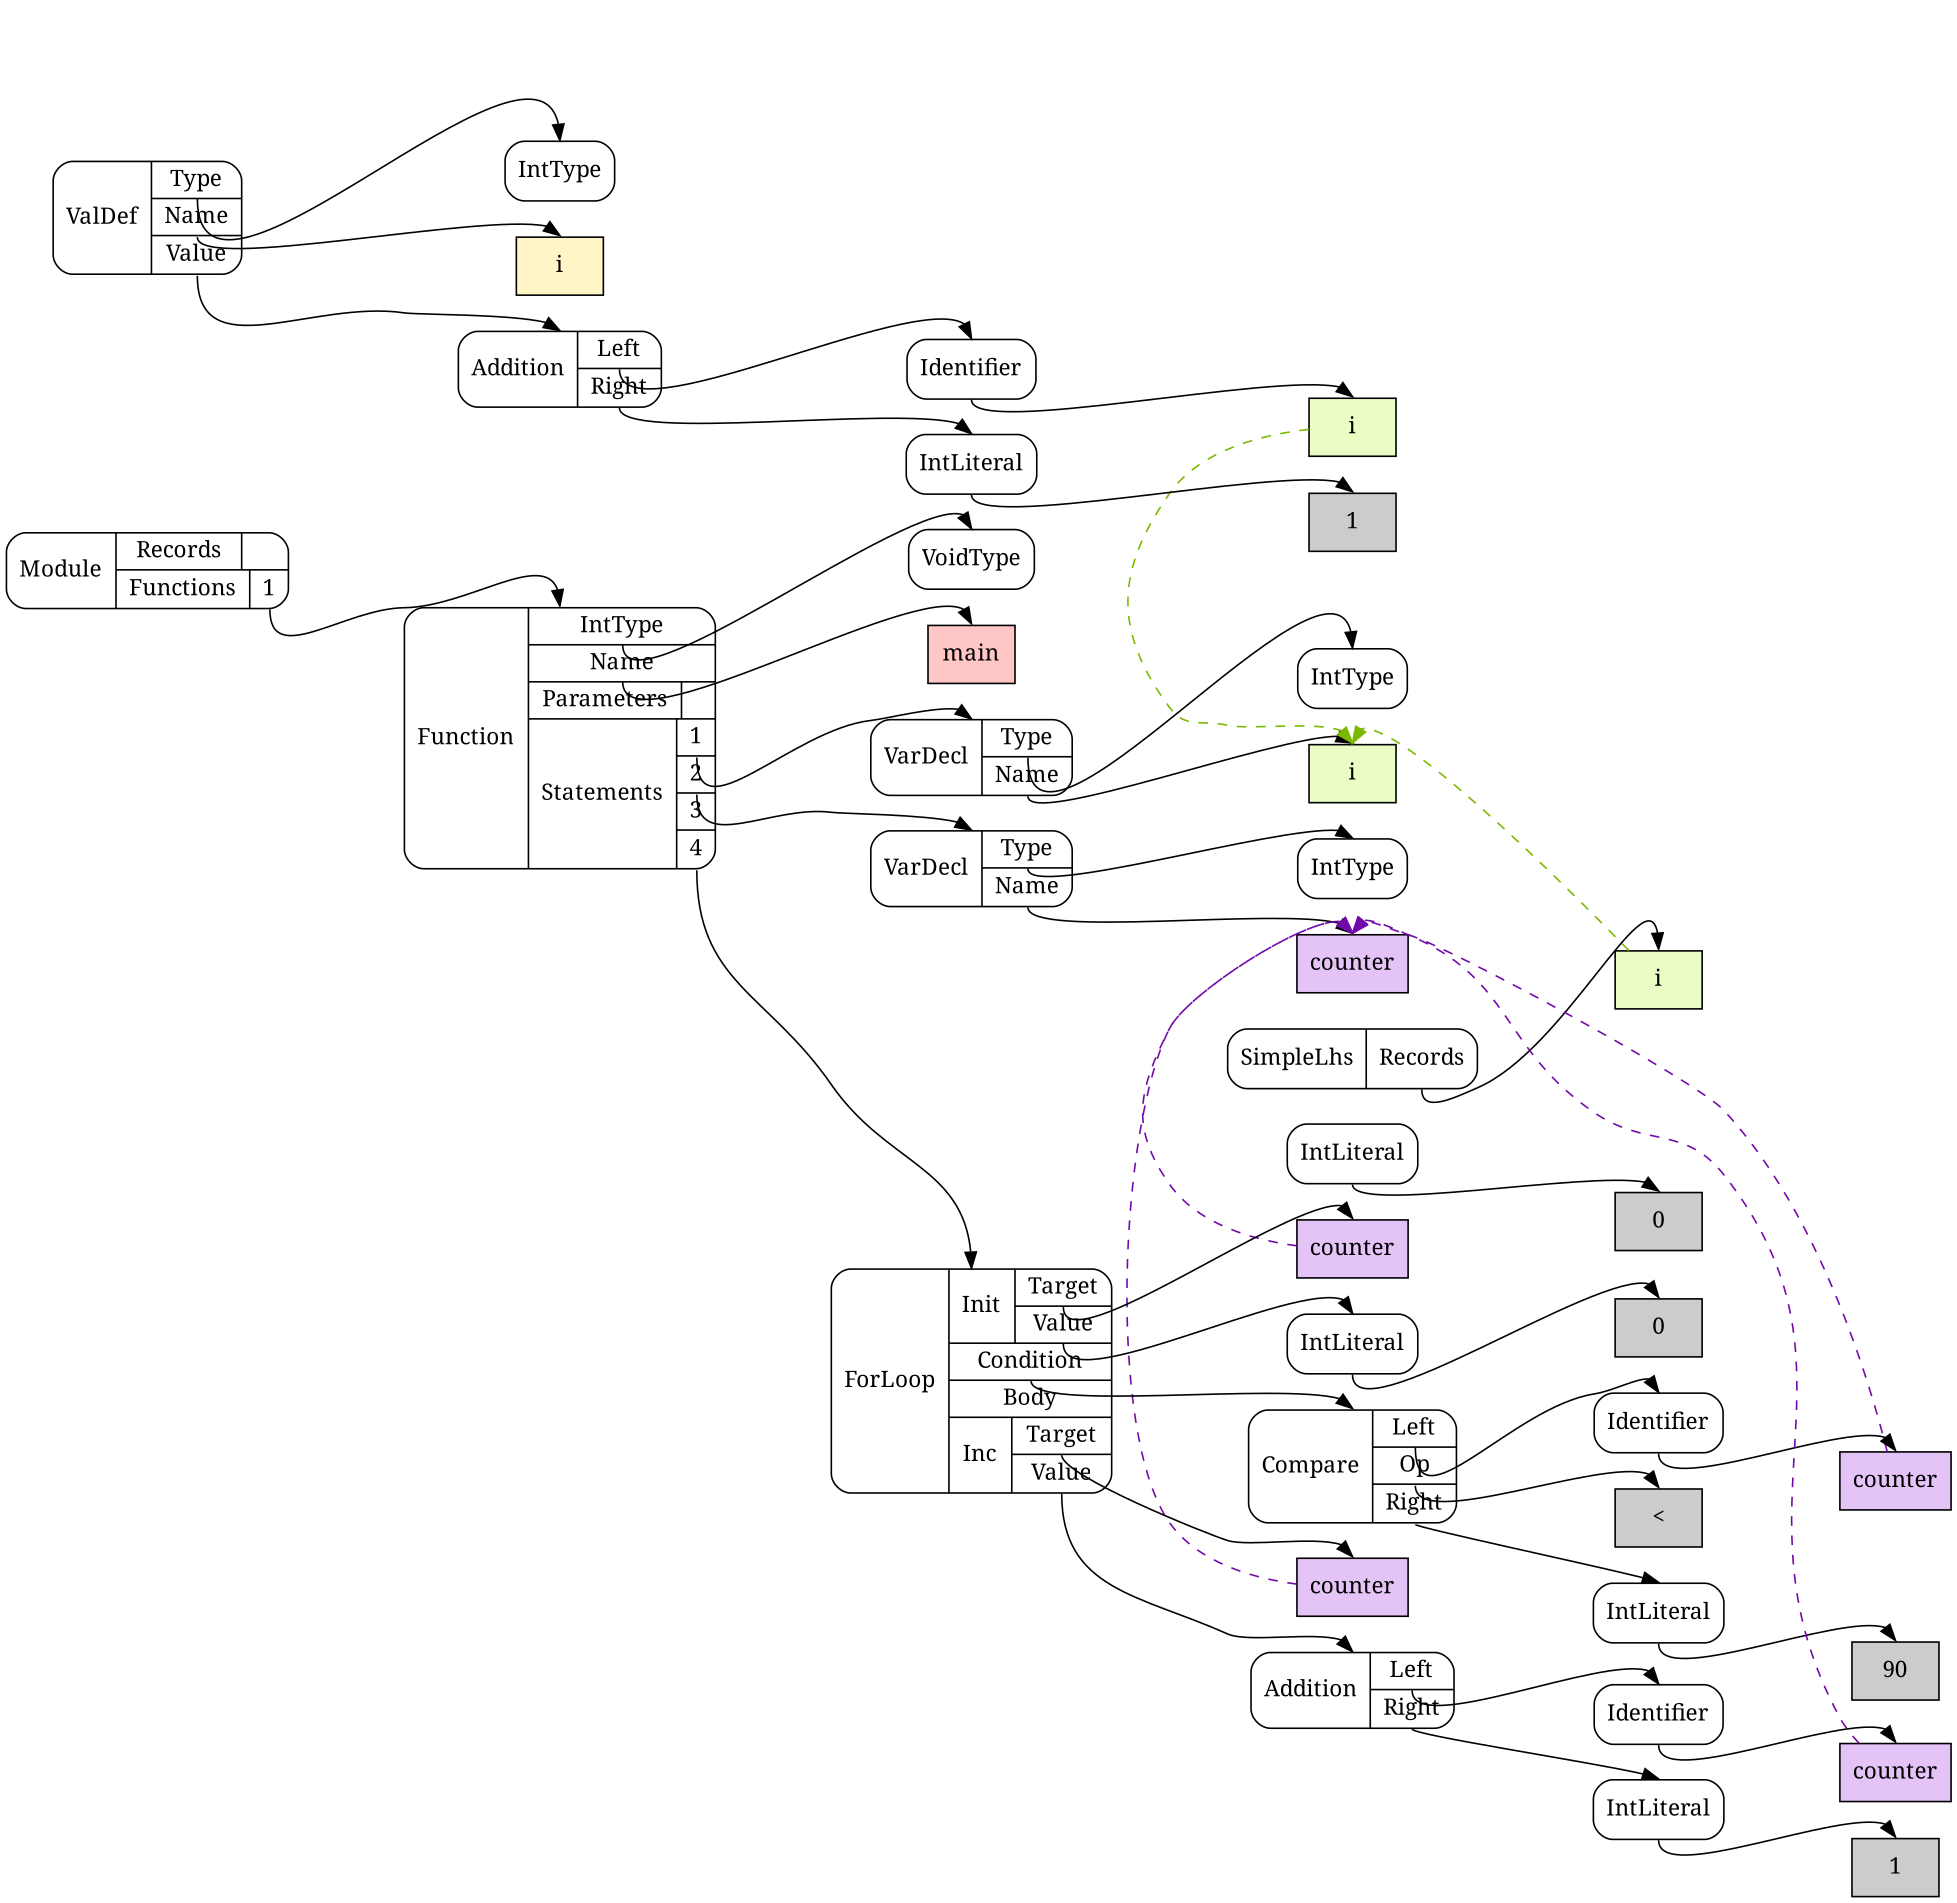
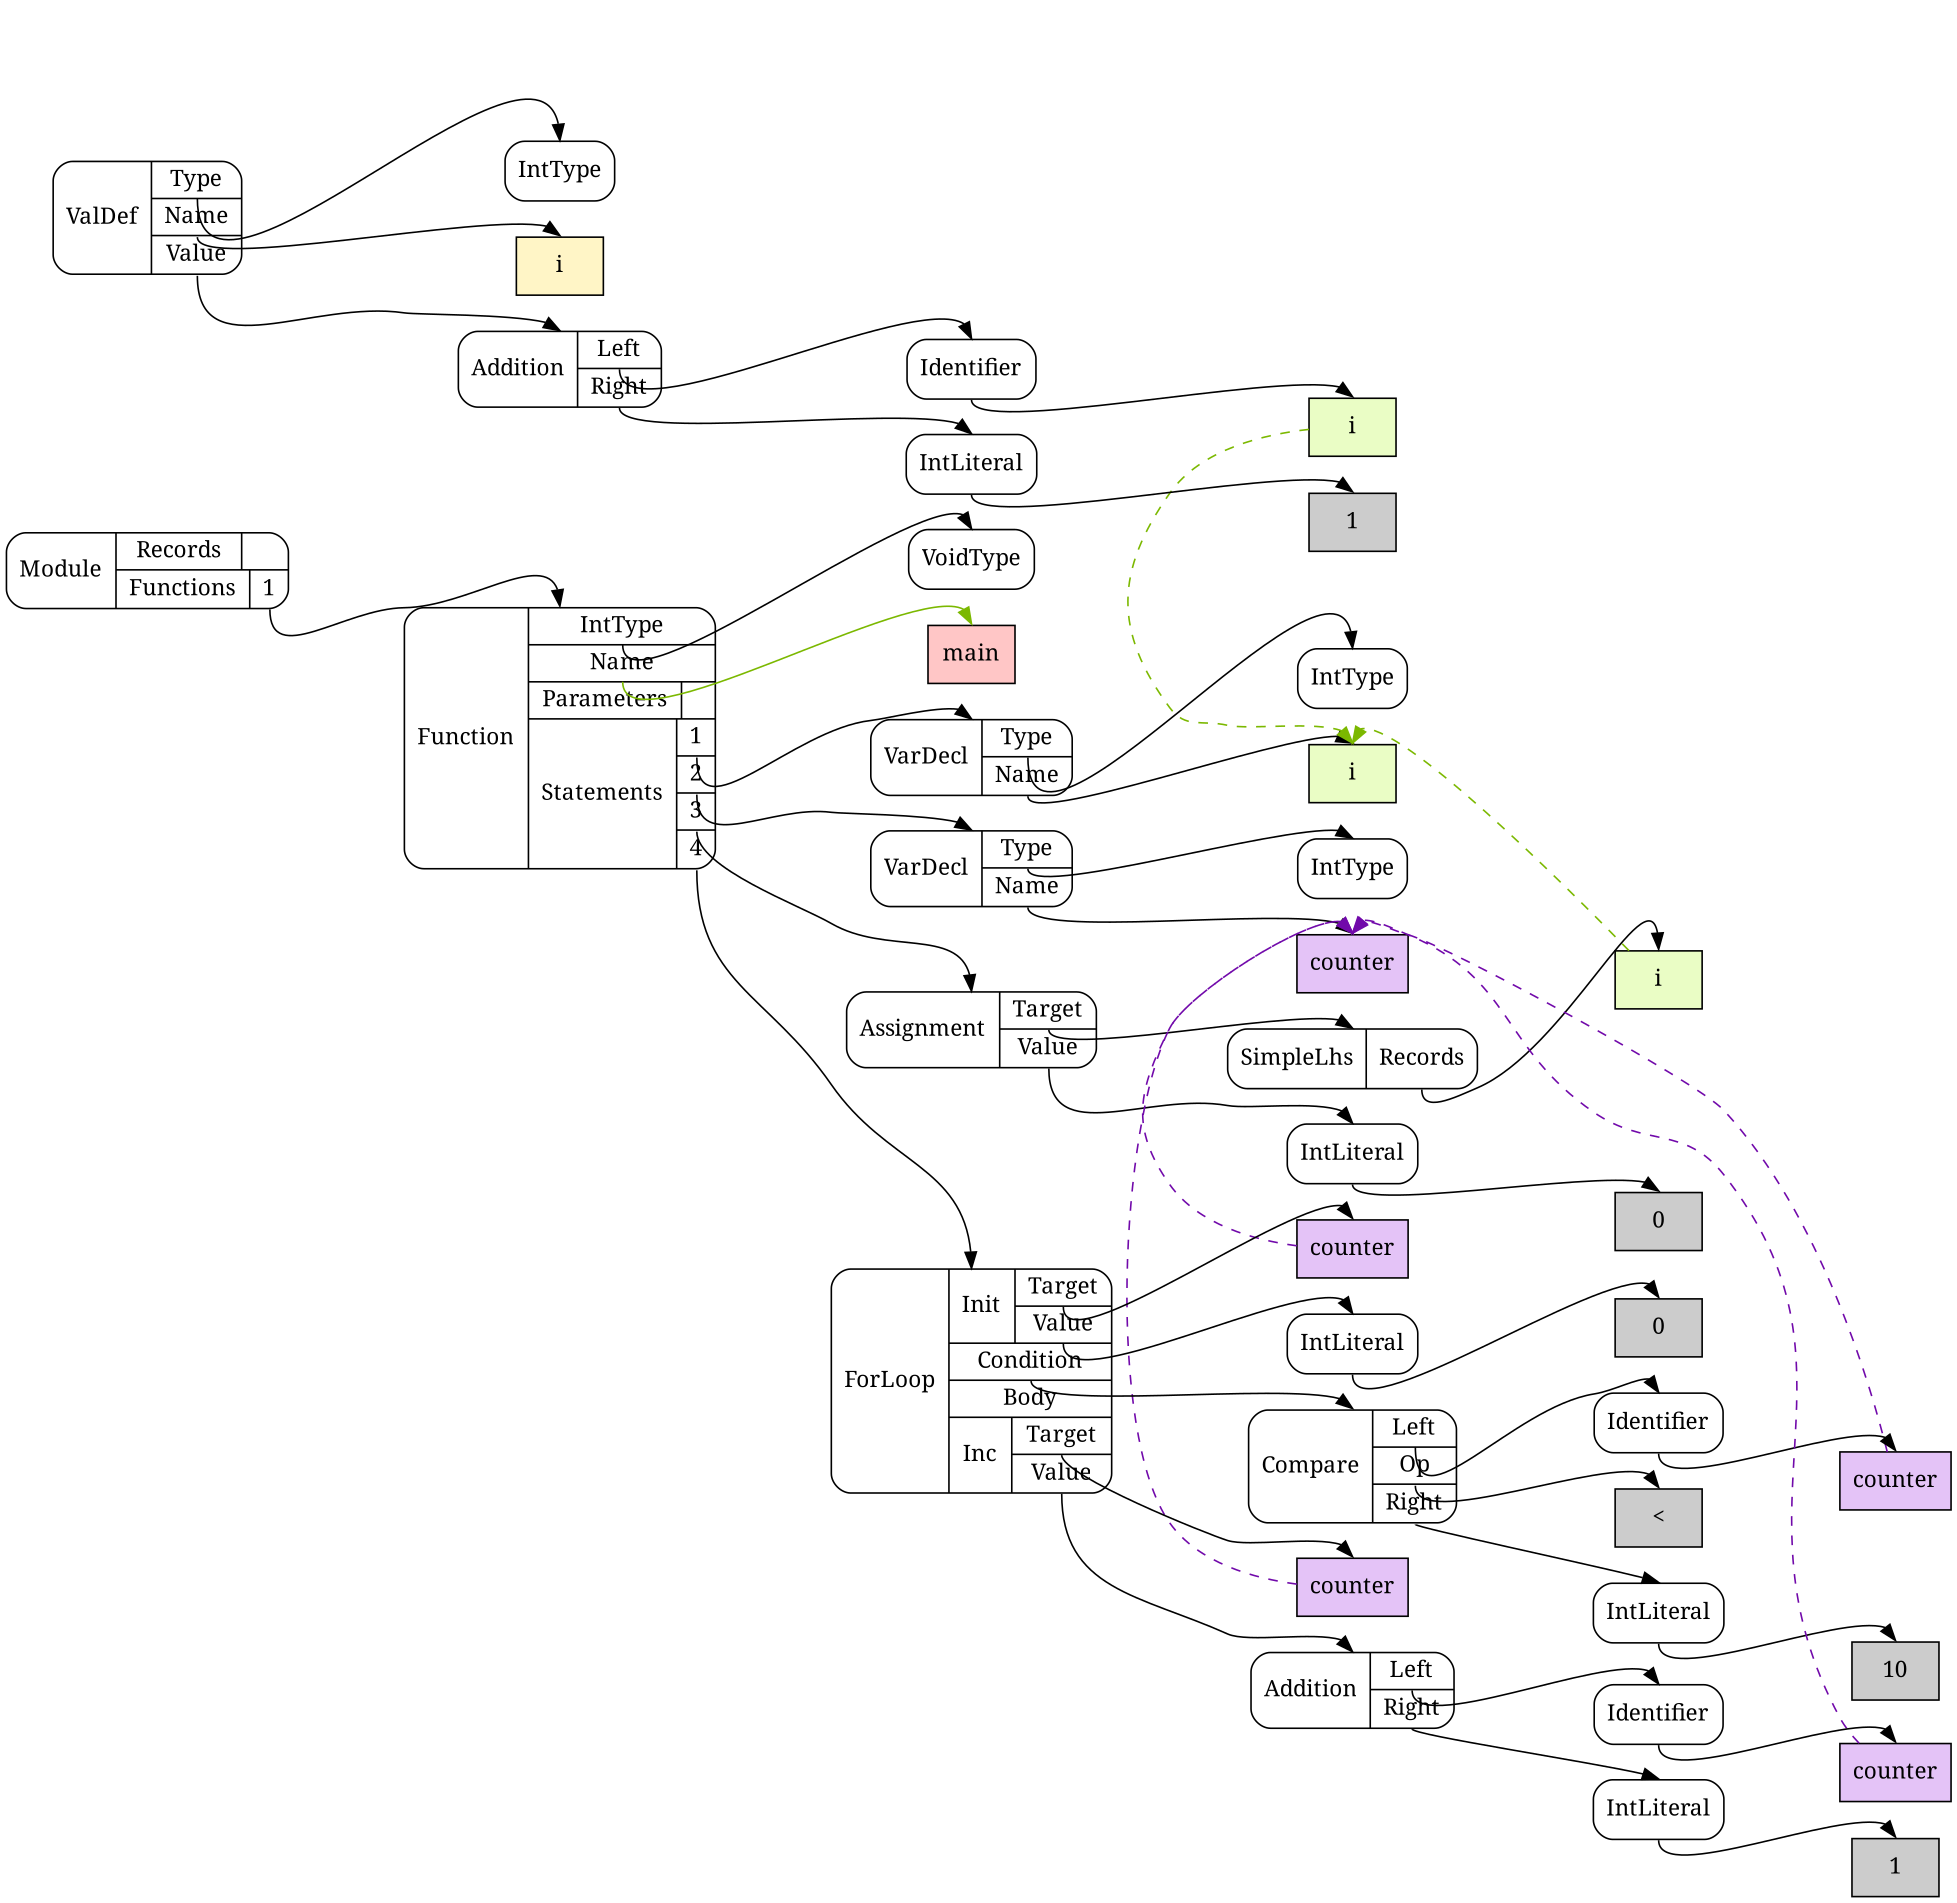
(790, 656) -> (790, 656)
none -> (972, 1030)
(1895, 1671) -> (1895, 1671)
